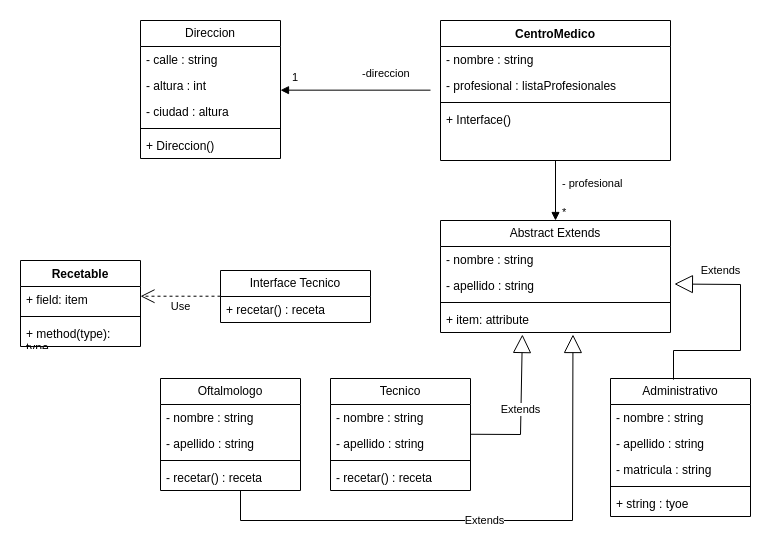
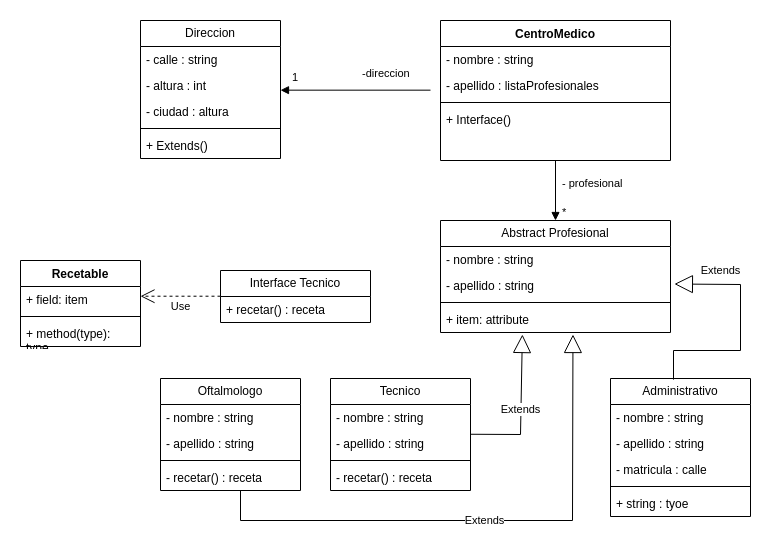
(545, 87) -> (534, 87)
(186, 147) -> (182, 147)
(556, 234) -> (556, 234)
(673, 471) -> (668, 471)
